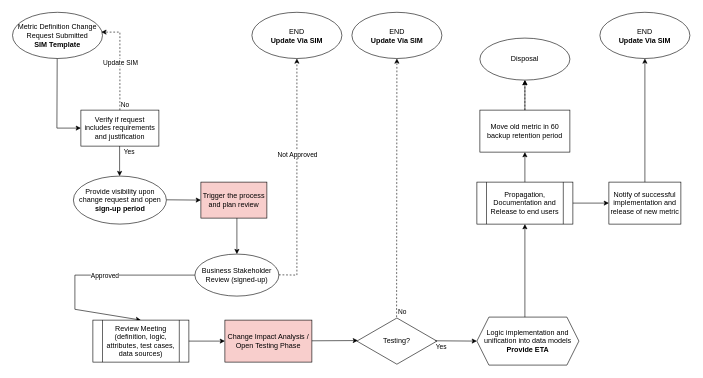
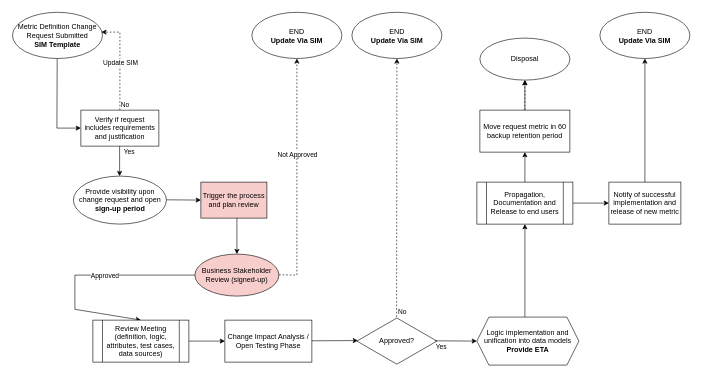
(525, 131) -> (525, 131)
(237, 275) -> (237, 275)
(268, 341) -> (268, 341)
(397, 341) -> (397, 341)
